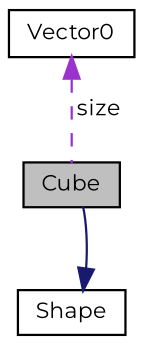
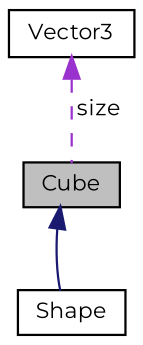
(72, 34) -> (72, 34)
(87, 237) -> (57, 260)
